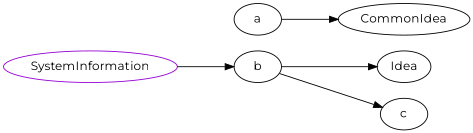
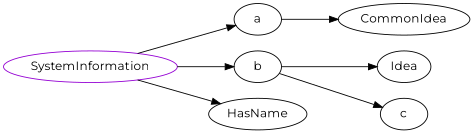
none -> (182, 41)
none -> (258, 114)
